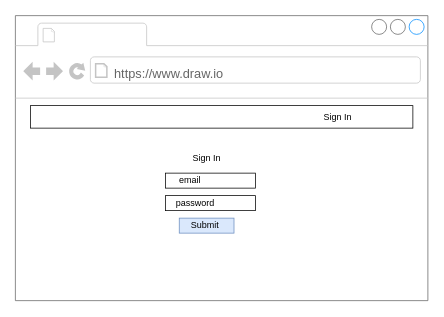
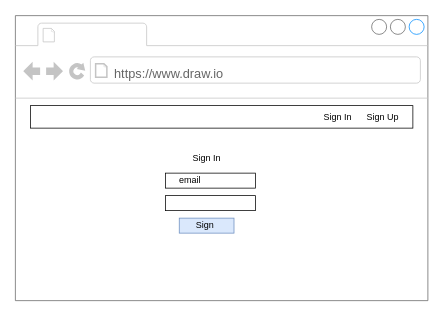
none -> (383, 117)
(195, 203) -> none
(205, 225) -> (205, 225)
